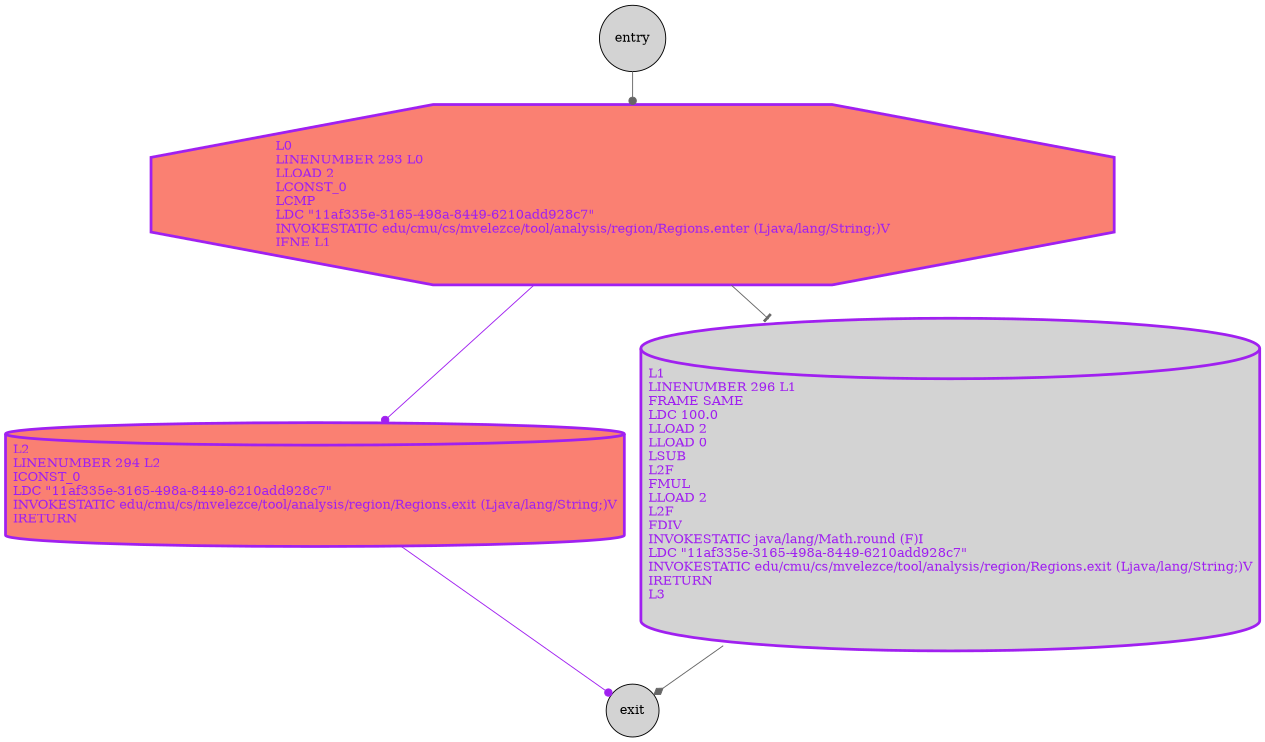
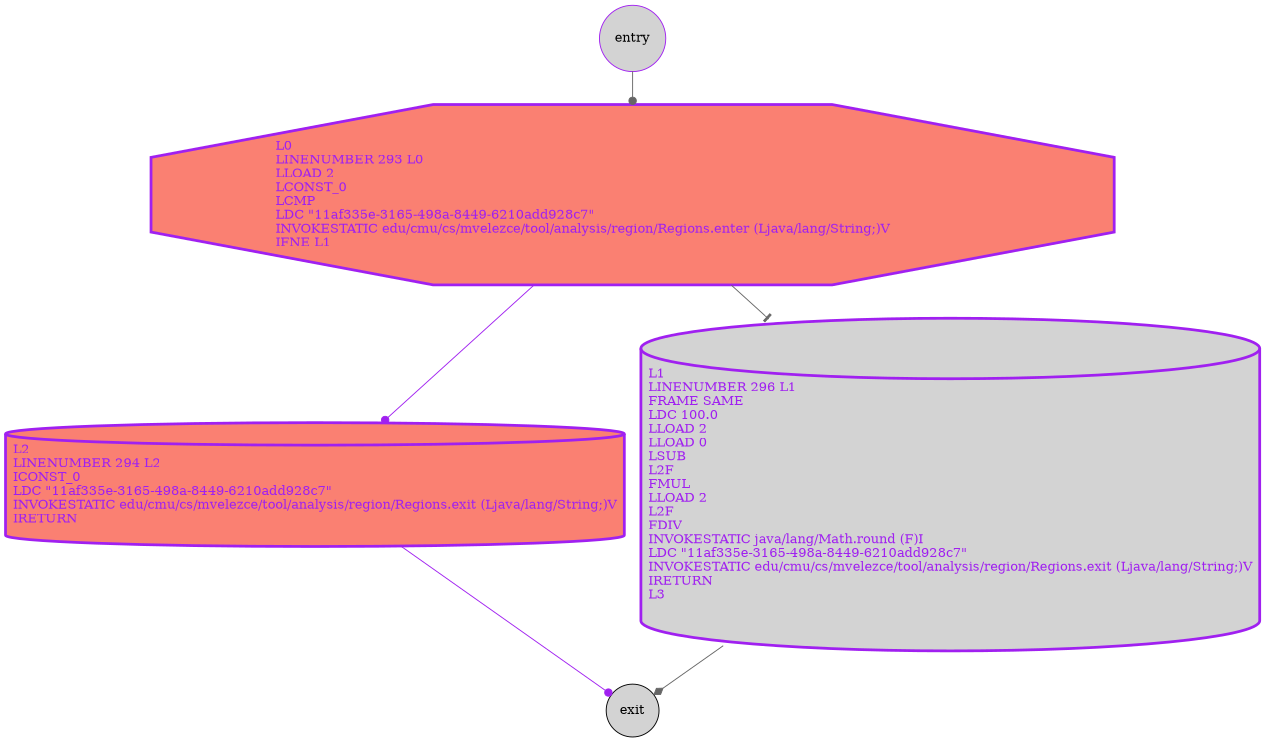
(633, 38) -> (633, 38)
